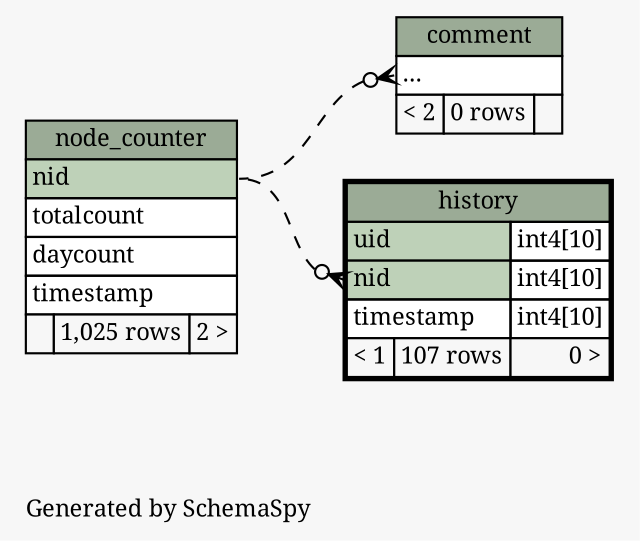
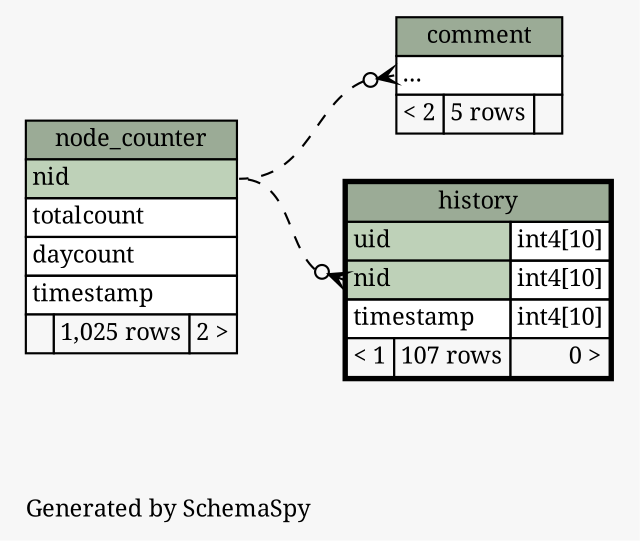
(489, 113) -> (489, 113)
